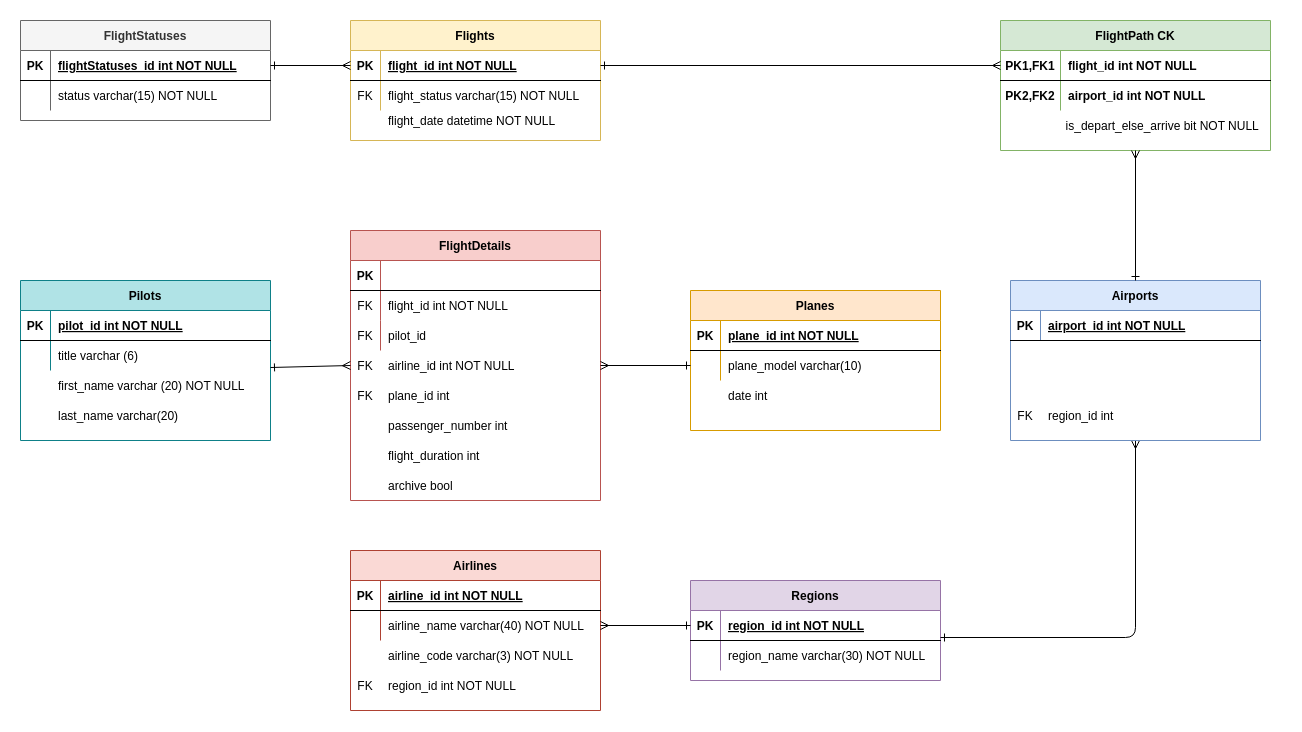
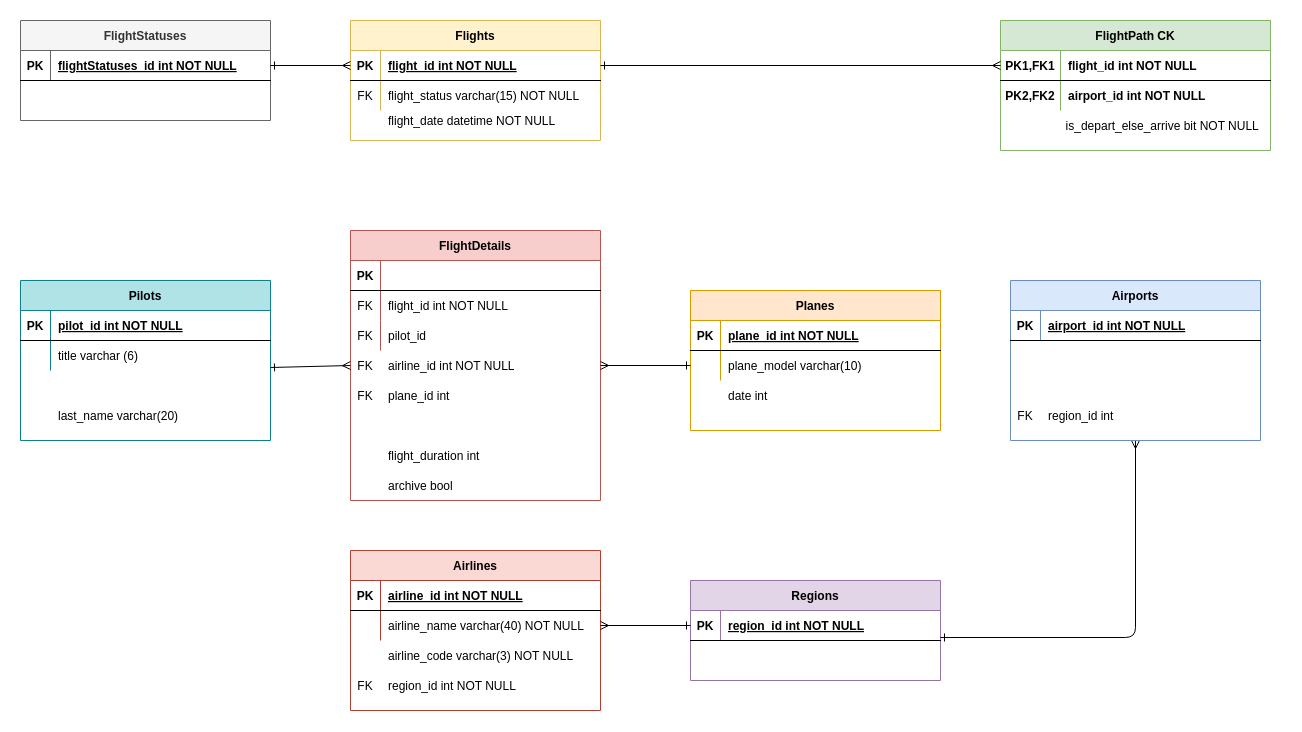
(161, 96) -> none
(1136, 216) -> none
(161, 386) -> none
(491, 426) -> none
(831, 656) -> none
